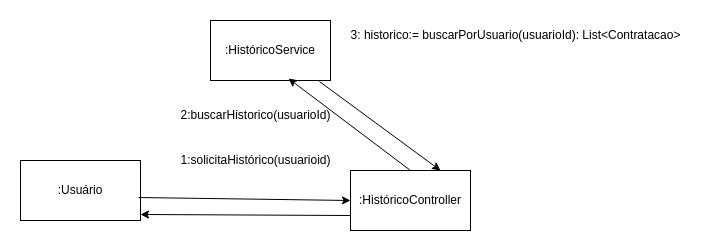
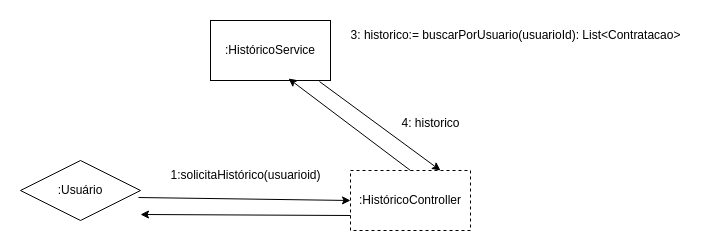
(256, 116) -> none
none -> (431, 124)
(256, 161) -> (246, 176)
(81, 191) -> (81, 191)
(411, 201) -> (411, 201)
